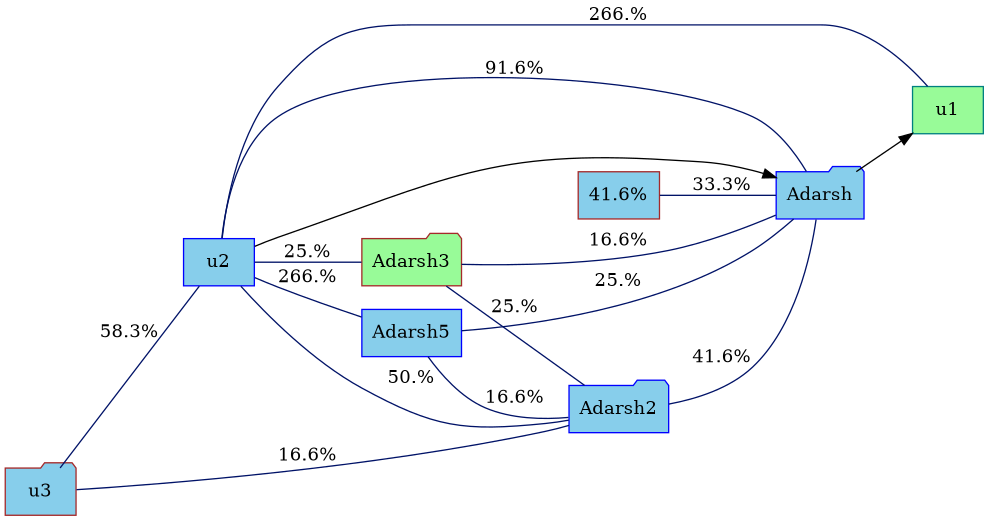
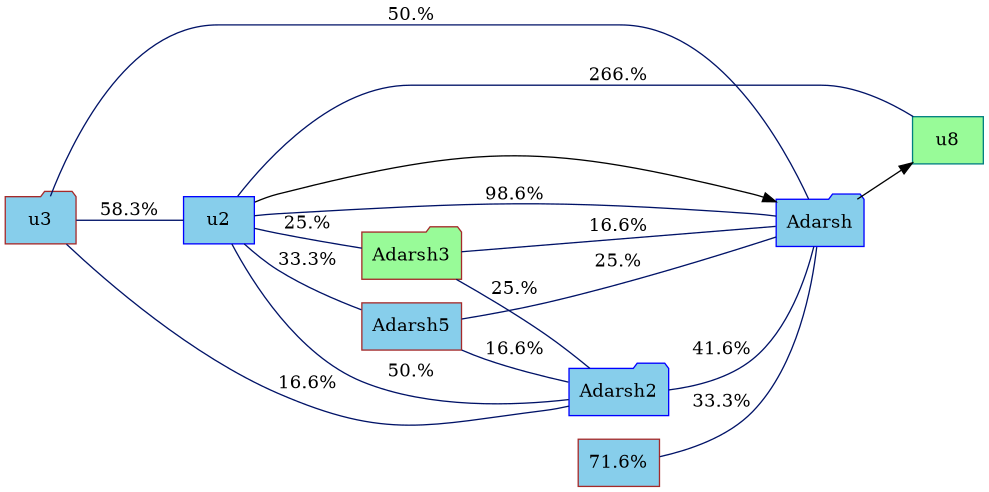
none -> (427, 25)
(515, 69) -> (515, 195)
(948, 110) -> (948, 140)
(619, 195) -> (619, 463)
(308, 277) -> (308, 260)
(412, 333) -> (412, 326)
